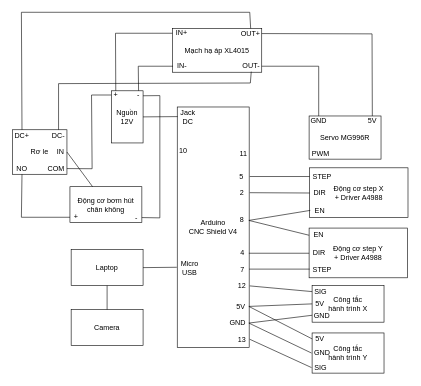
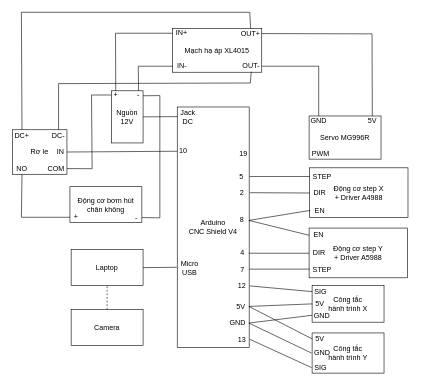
(244, 154) -> (244, 154)
(80, 170) -> (122, 152)
(359, 254) -> (359, 254)
(107, 298) -> (107, 298)
